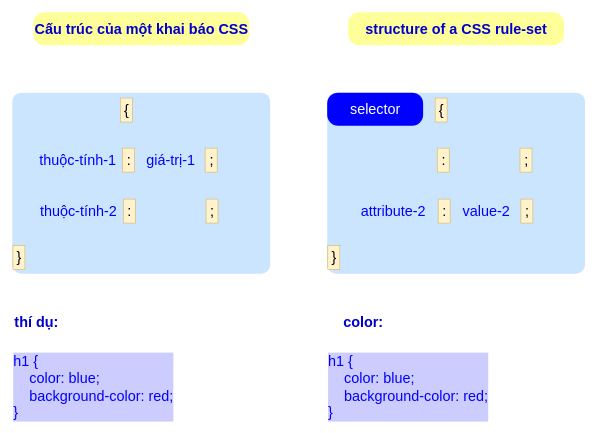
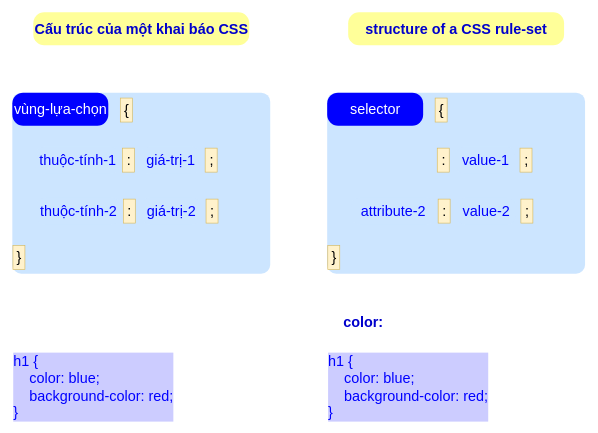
none -> (60, 109)
none -> (485, 160)
none -> (171, 211)
(36, 323) -> none
